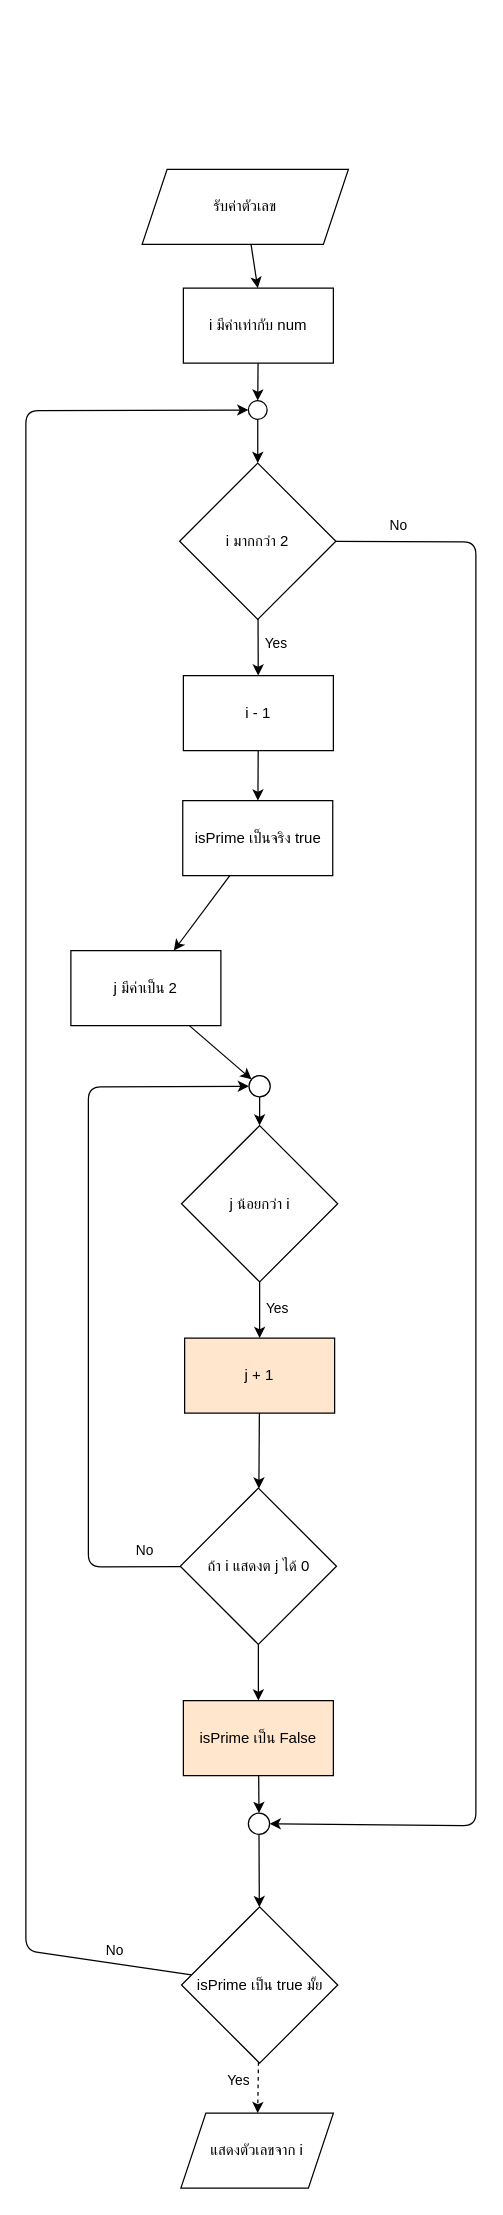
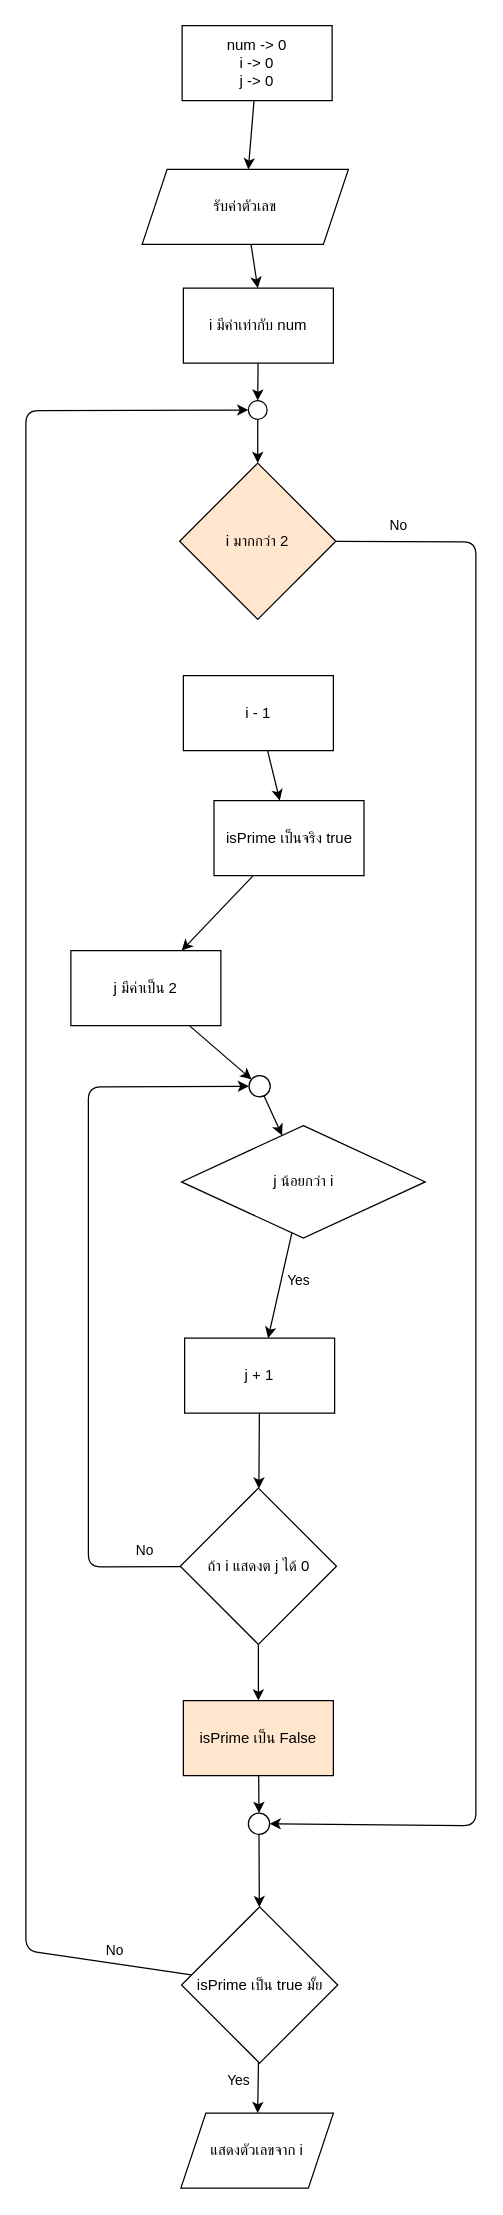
none -> (257, 63)
none -> (251, 131)
(258, 541) -> (258, 541)
(258, 643) -> none
(258, 838) -> (289, 838)
(259, 1204) -> (303, 1182)
(259, 1376) -> (259, 1376)
(258, 2084) -> (258, 2084)
